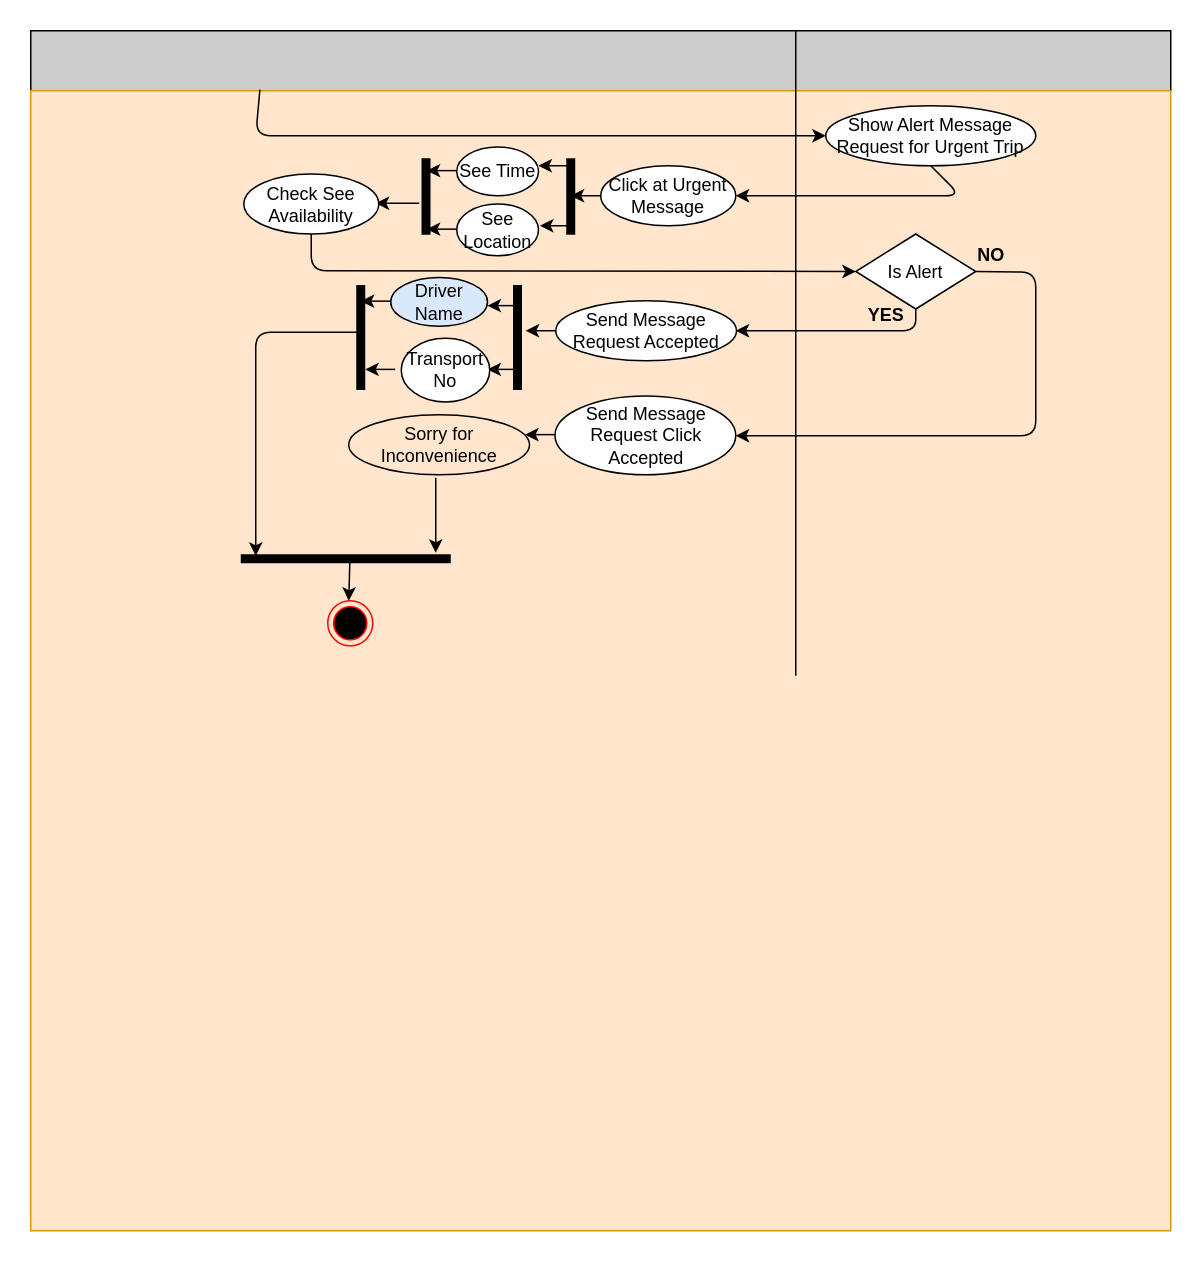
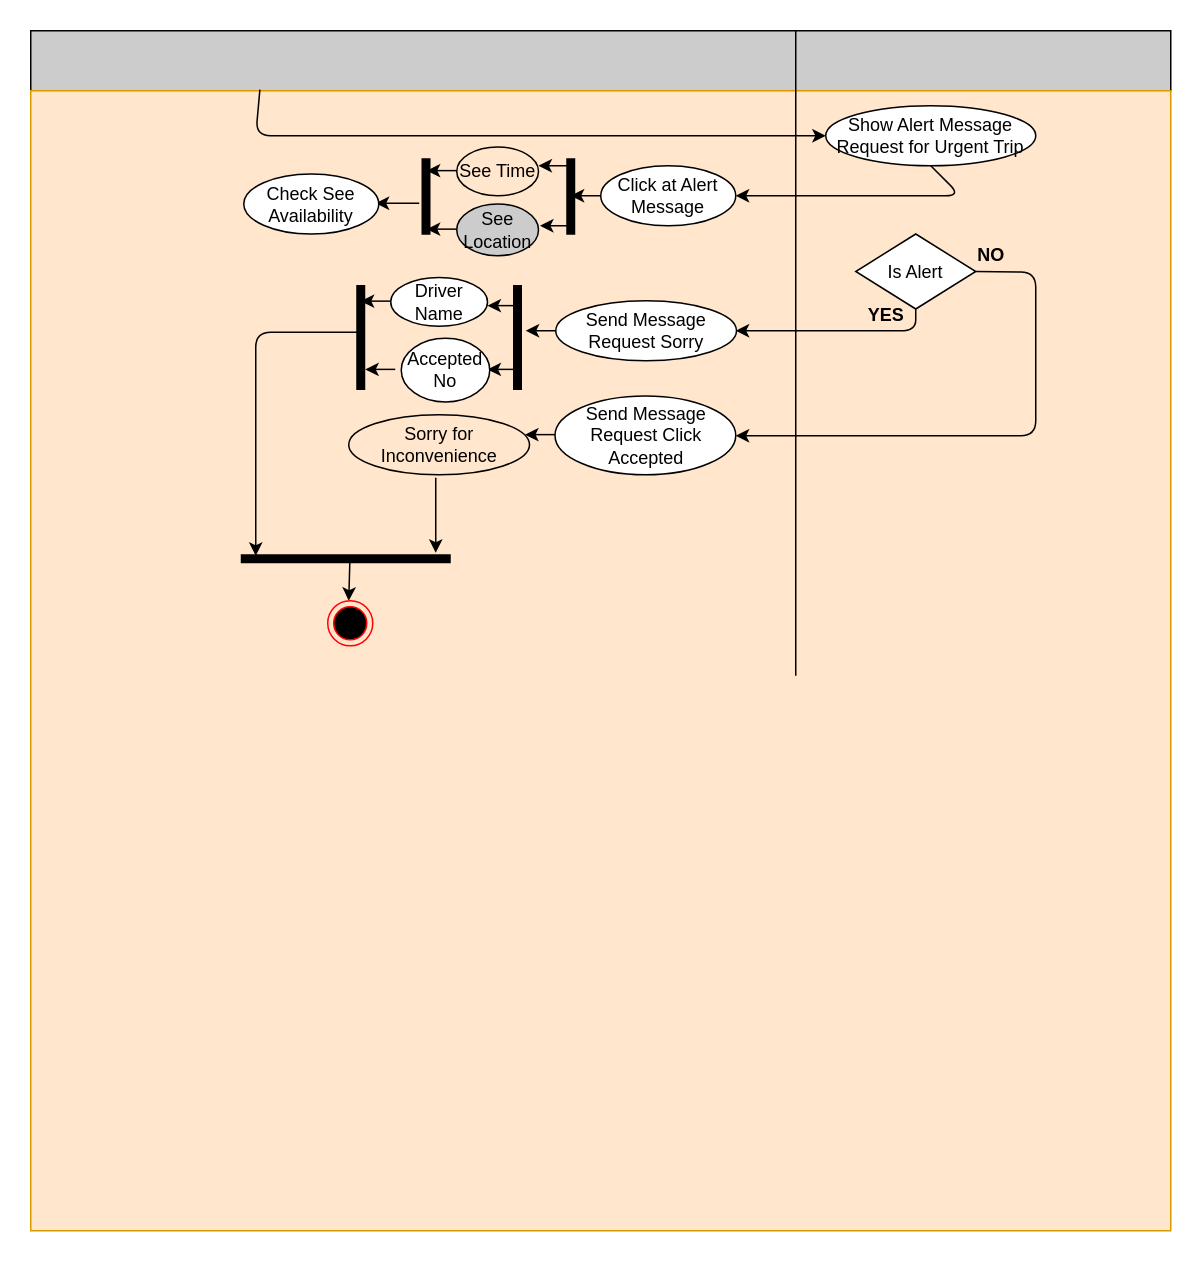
(498, 171) -> (498, 171)
(668, 196) -> (668, 196)
(498, 230) -> (498, 230)
(566, 271) -> none
(439, 302) -> (439, 302)
(647, 331) -> (647, 331)
(446, 370) -> (446, 370)
